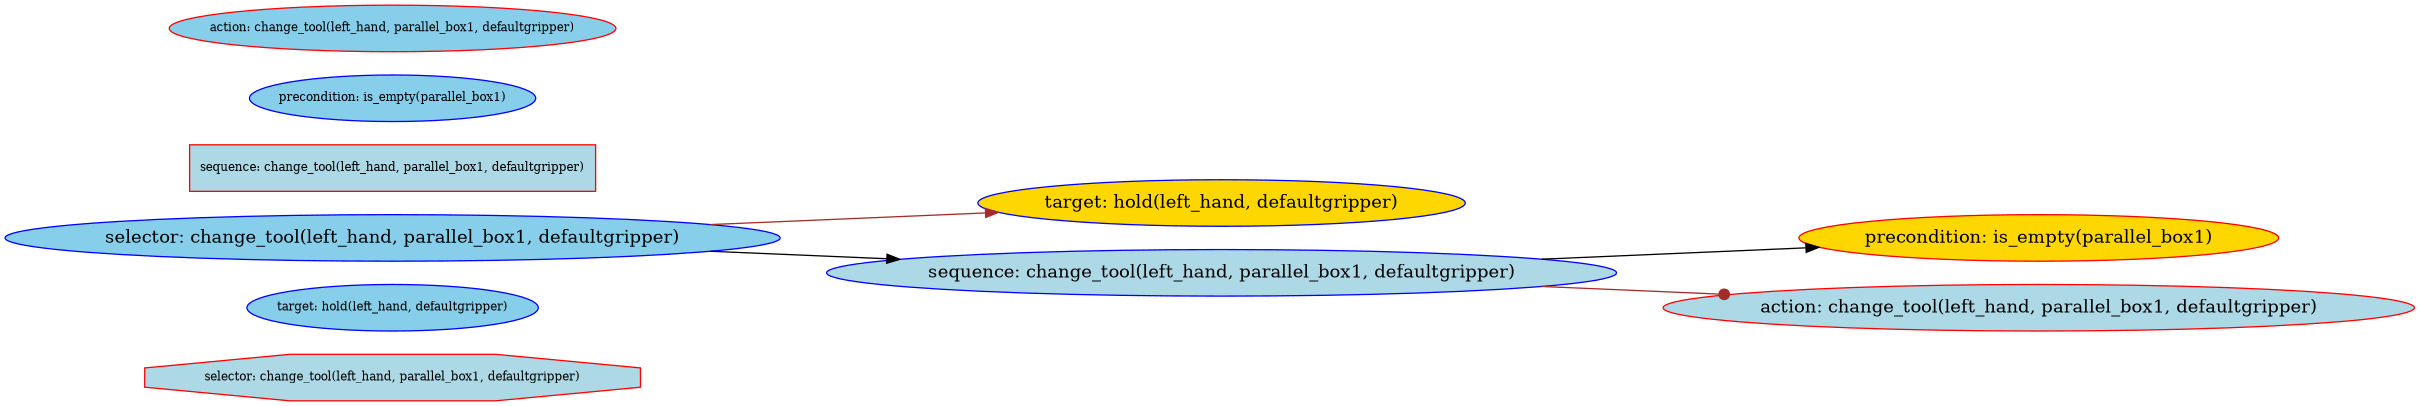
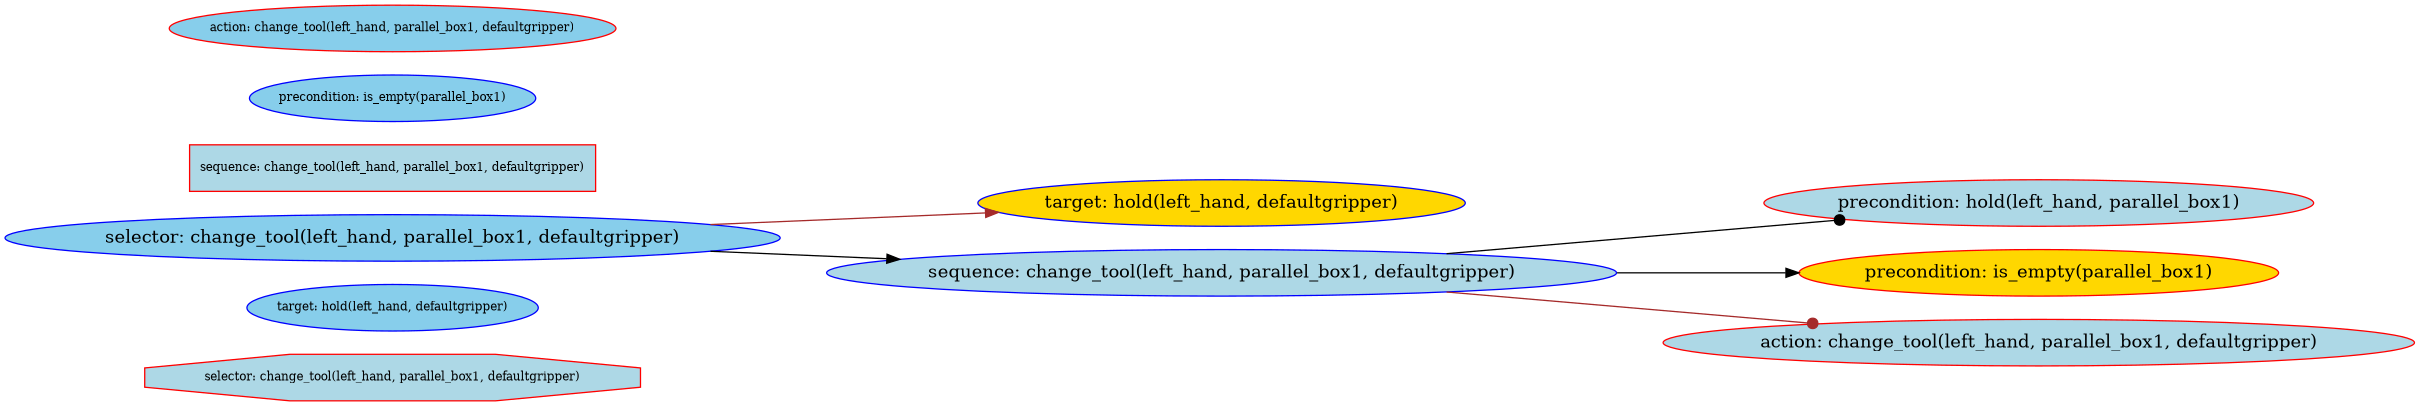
none -> (2039, 203)
